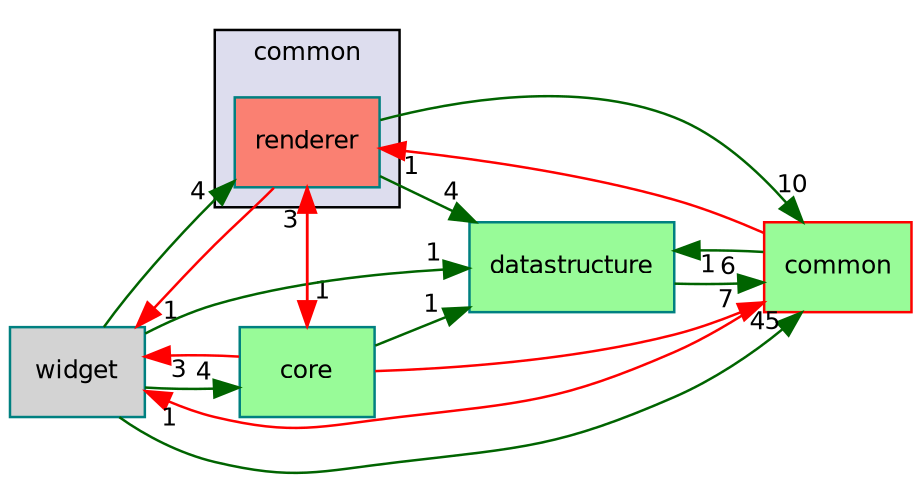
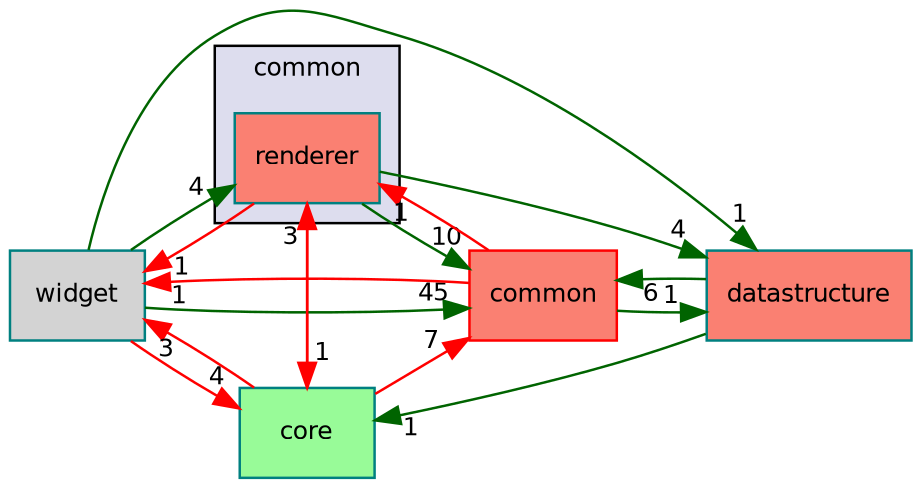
(572, 267) -> (809, 296)
(838, 267) -> (543, 296)
(411, 331) -> (554, 380)
(179, 389) -> (174, 369)
